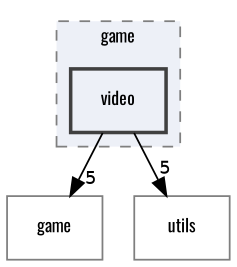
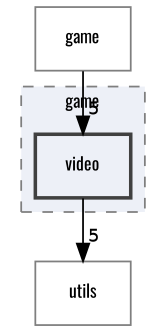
(90, 158) -> (83, 97)
